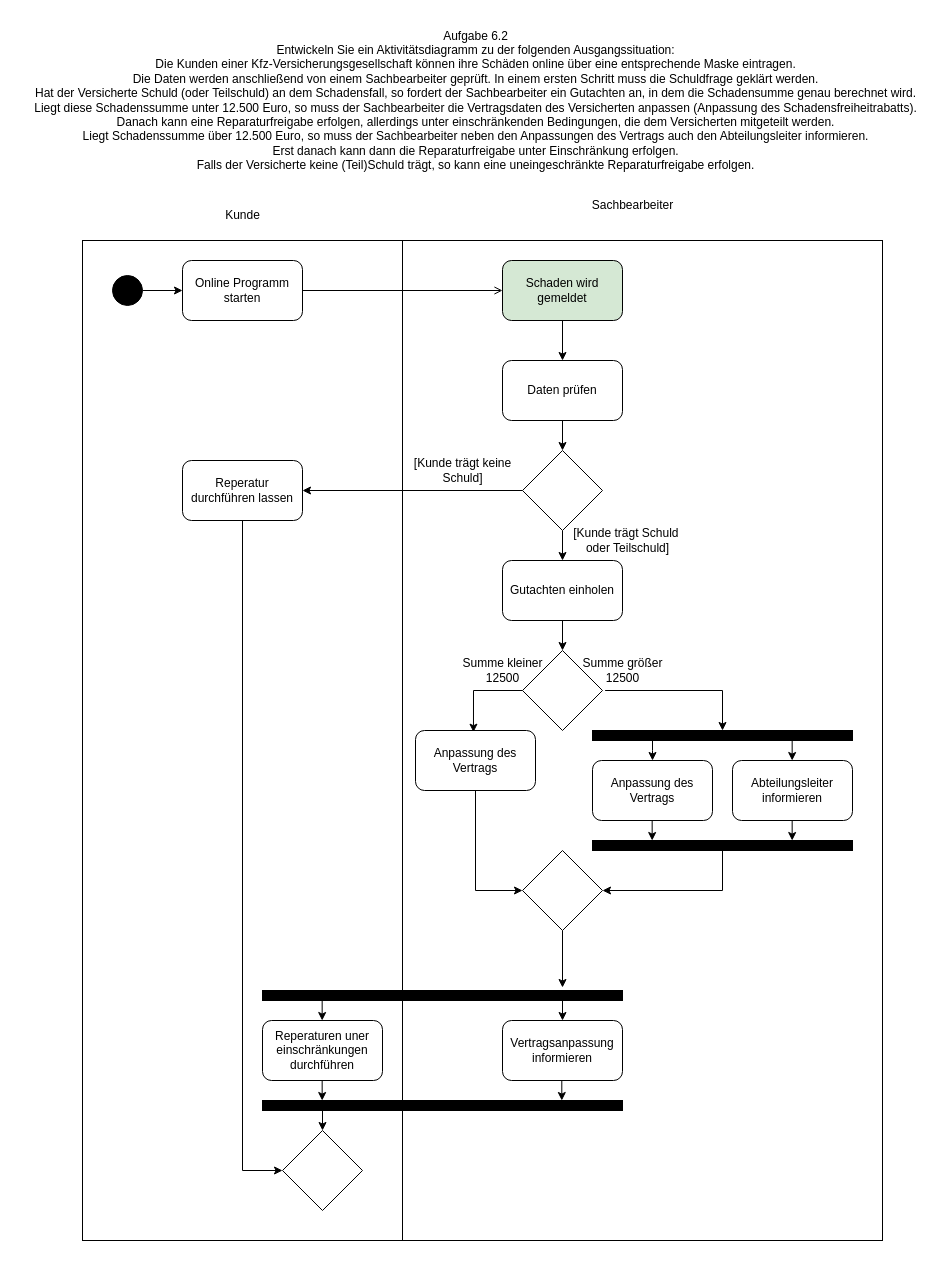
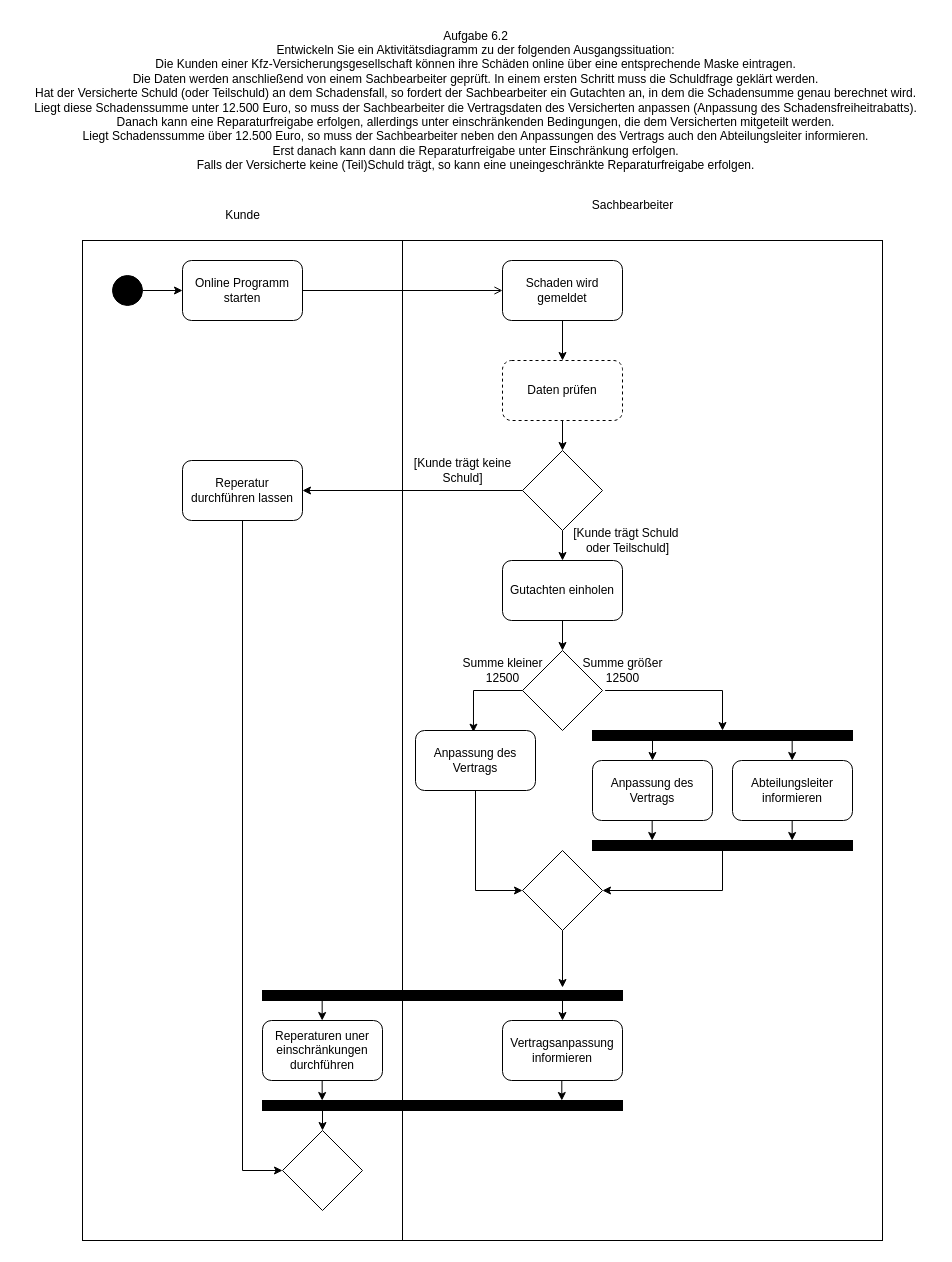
(563, 291) -> (563, 291)
(563, 391) -> (563, 391)
